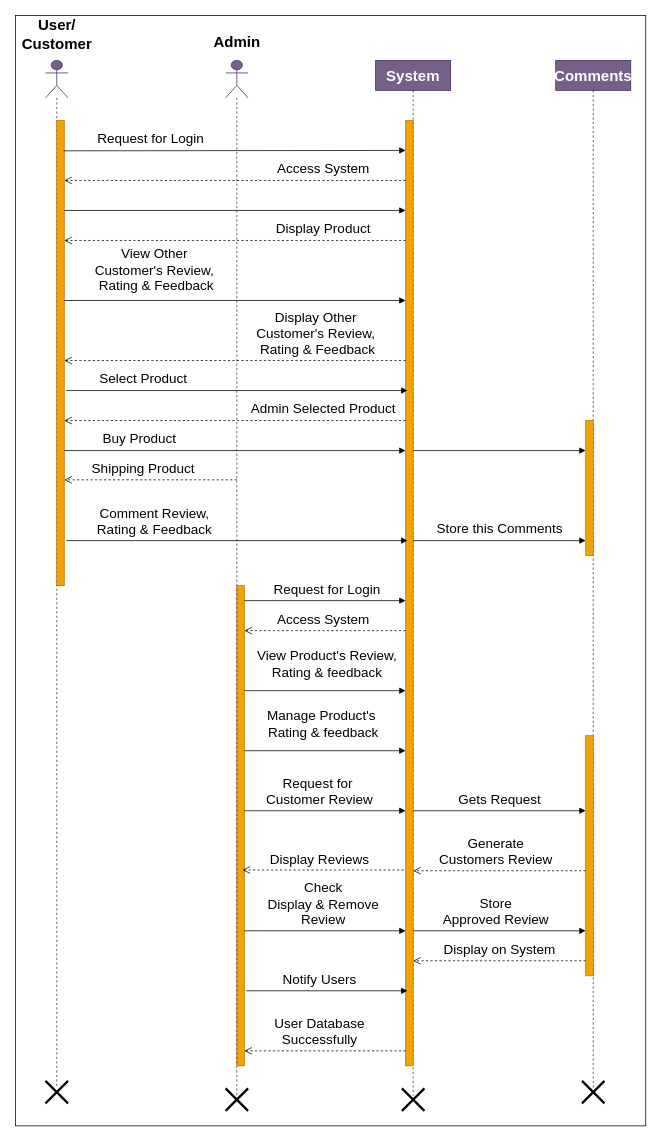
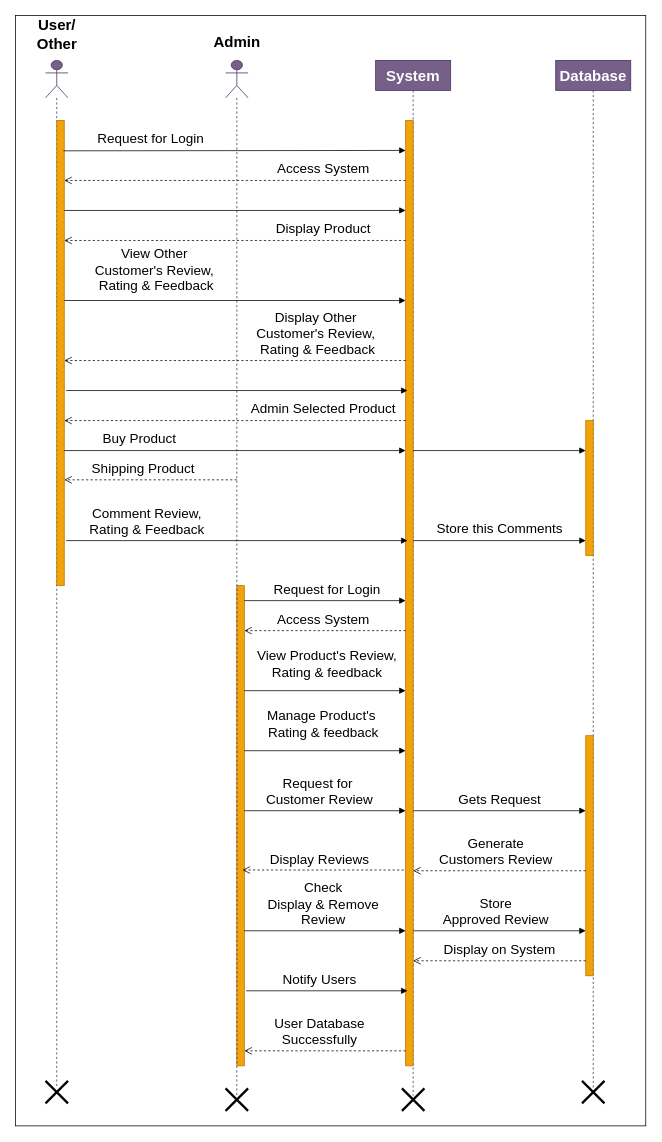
(57, 34) -> (57, 34)
(593, 75) -> (593, 75)
(143, 379) -> none
(154, 522) -> (147, 522)
